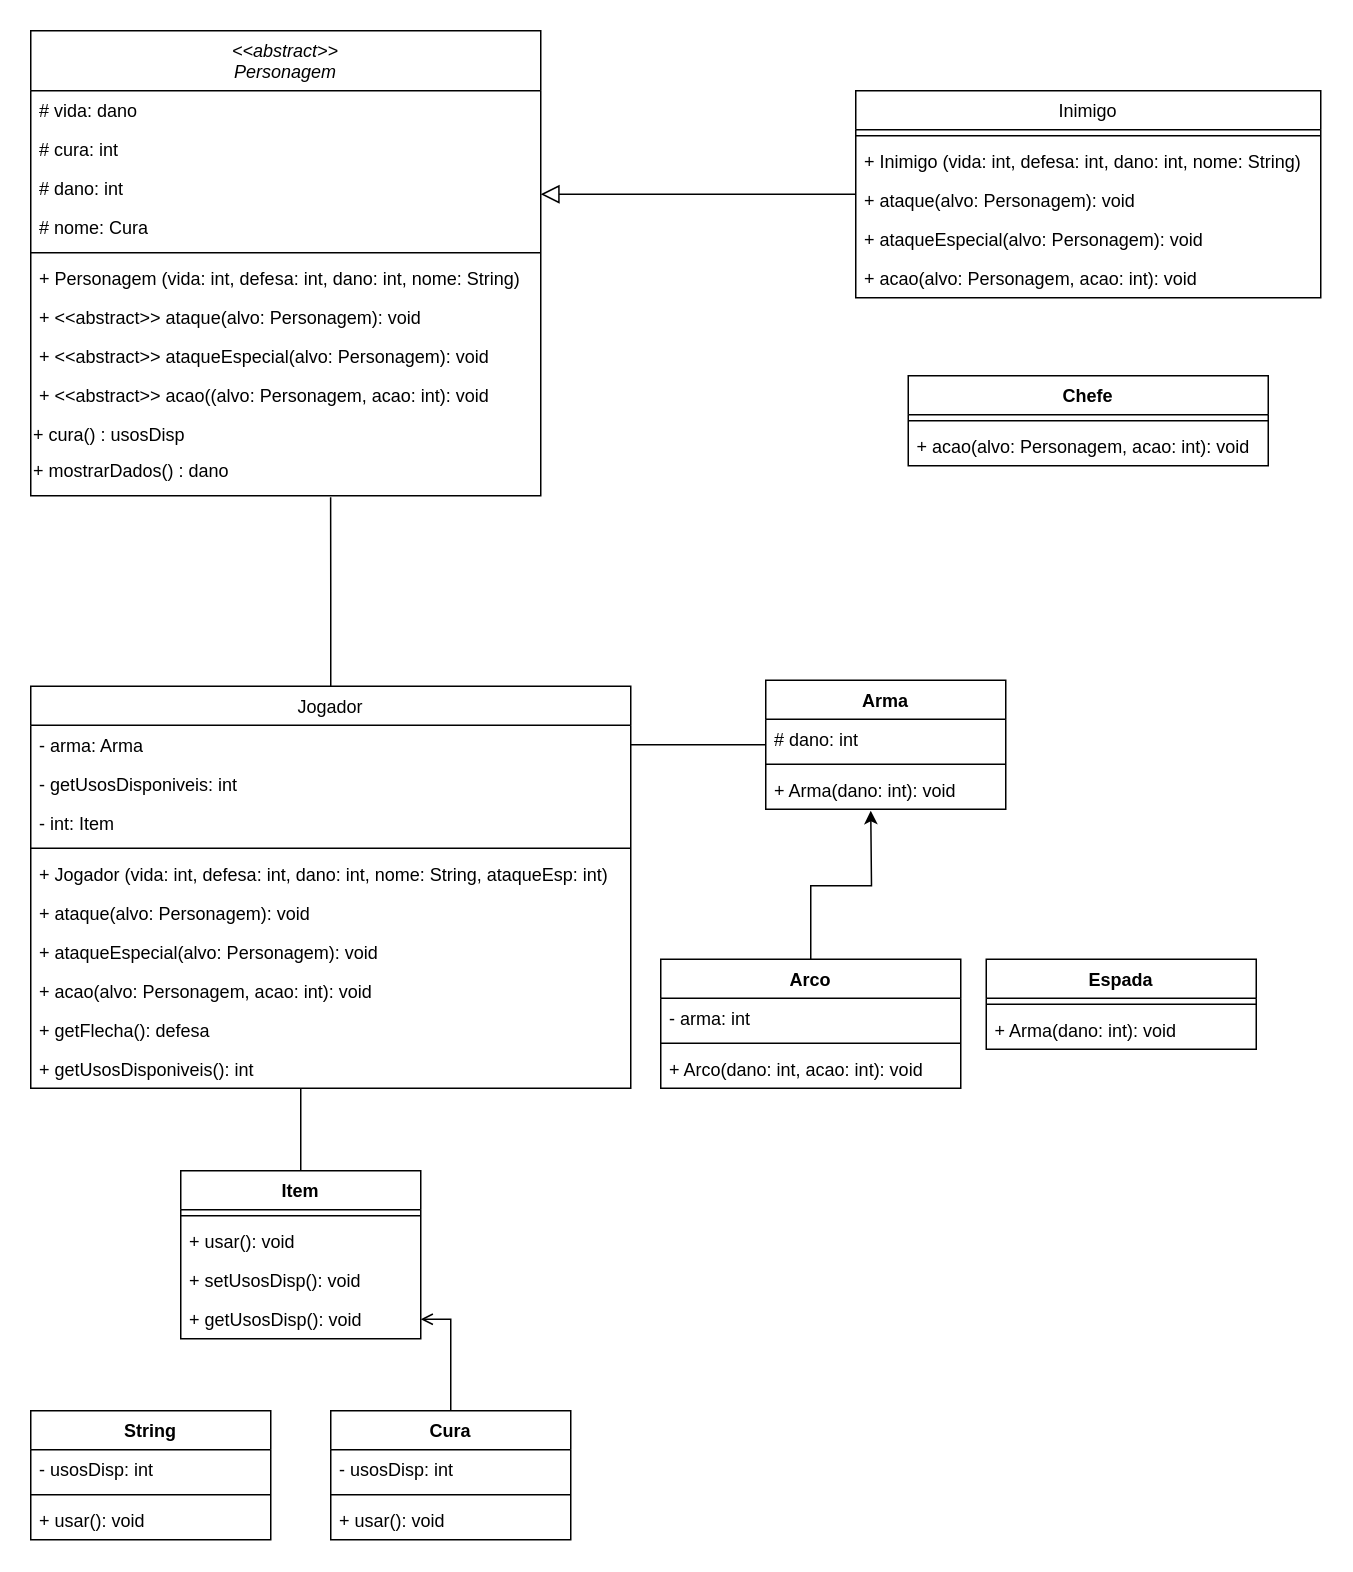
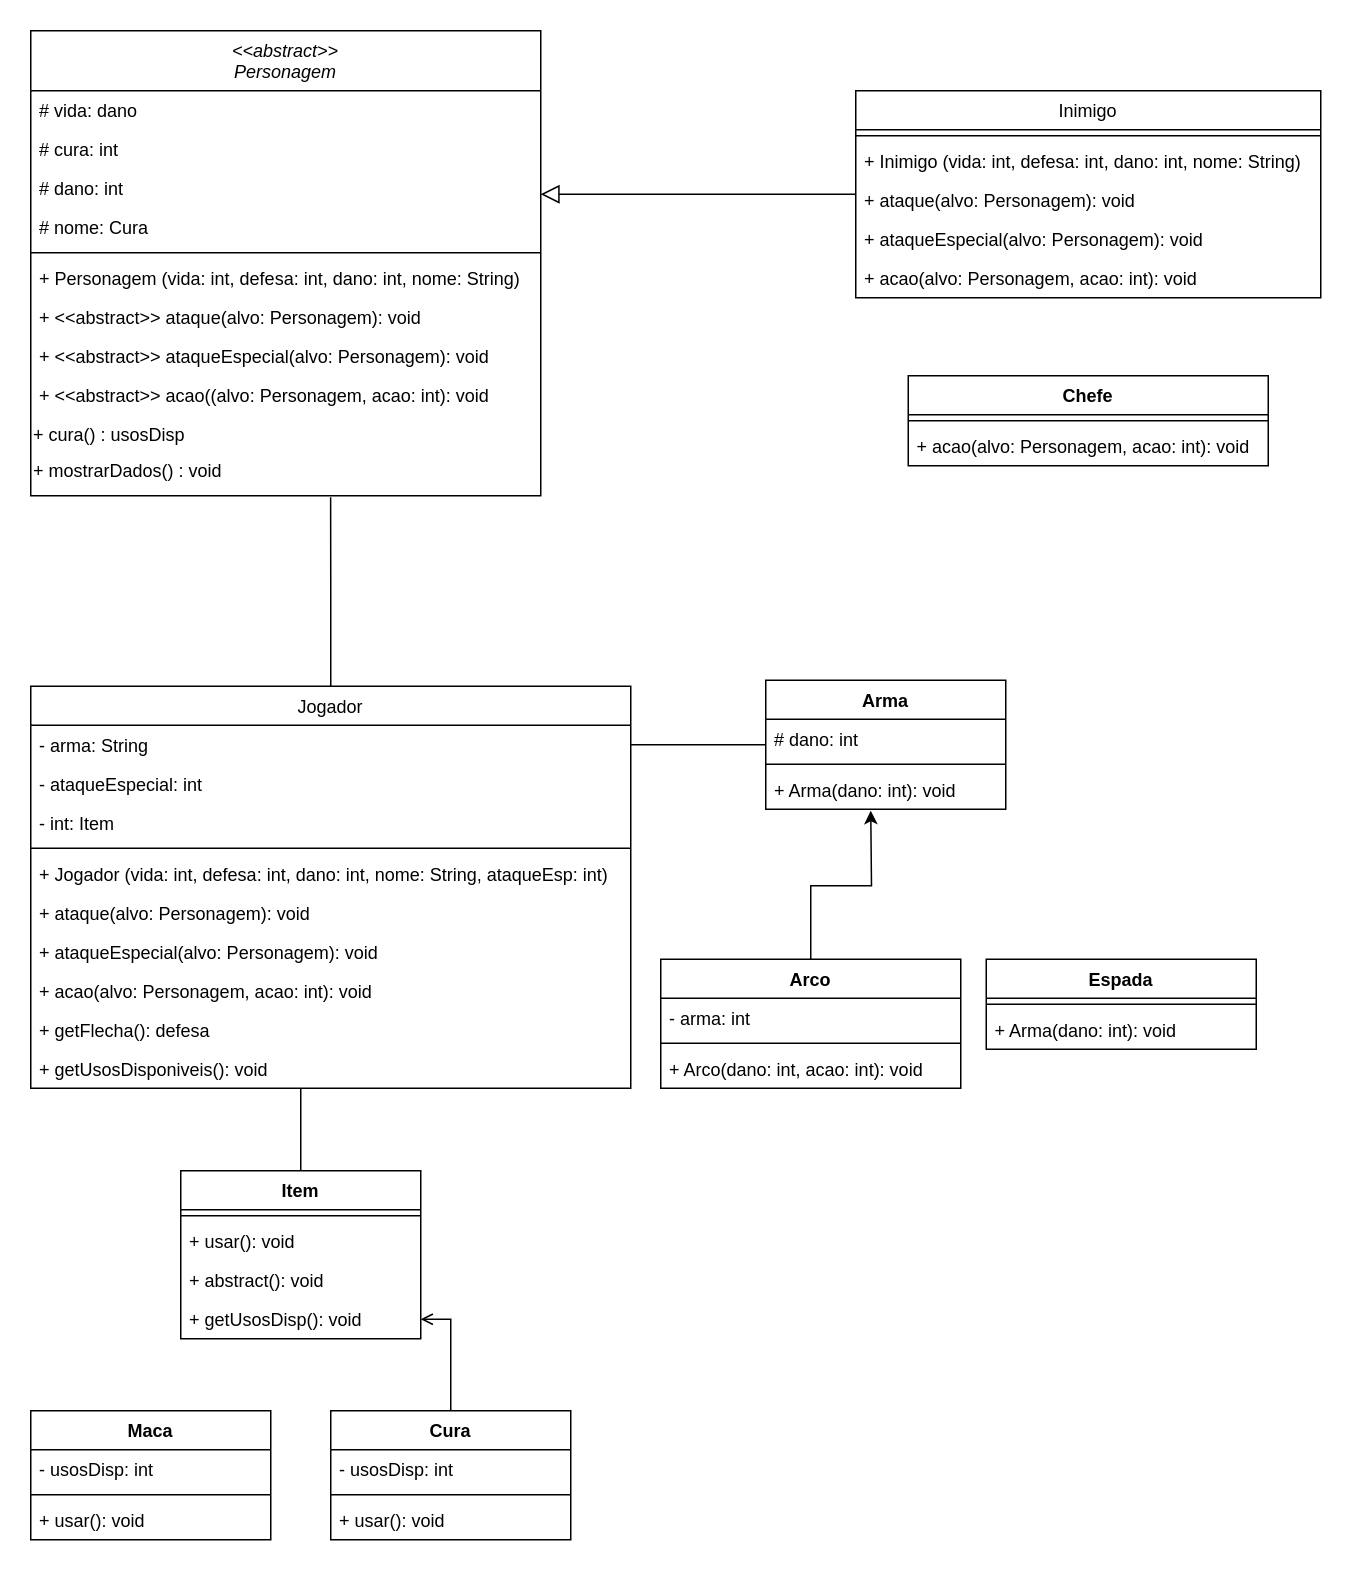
(140, 472) -> (138, 472)
(92, 746) -> (100, 746)
(149, 785) -> (131, 785)
(159, 1070) -> (164, 1070)
(284, 1282) -> (271, 1282)
(151, 1432) -> (151, 1432)
